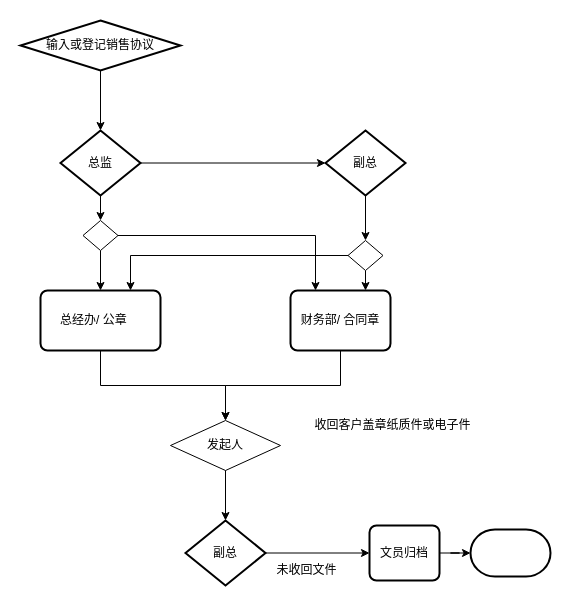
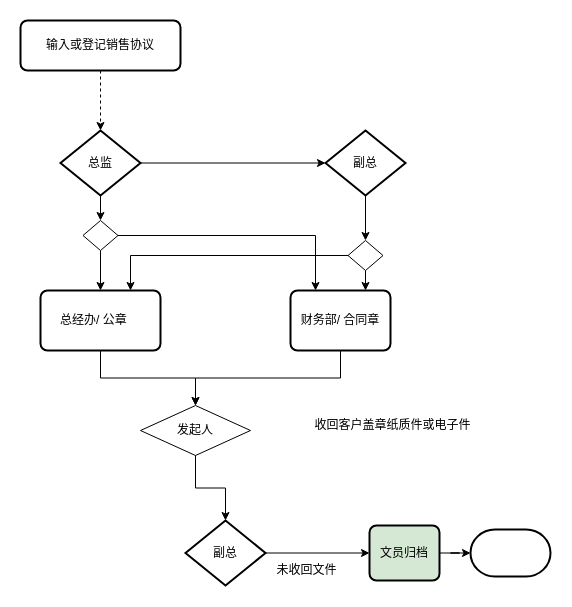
(101, 46) -> (101, 46)
(101, 97) -> (101, 97)
(226, 446) -> (196, 431)
(405, 553) -> (405, 553)
